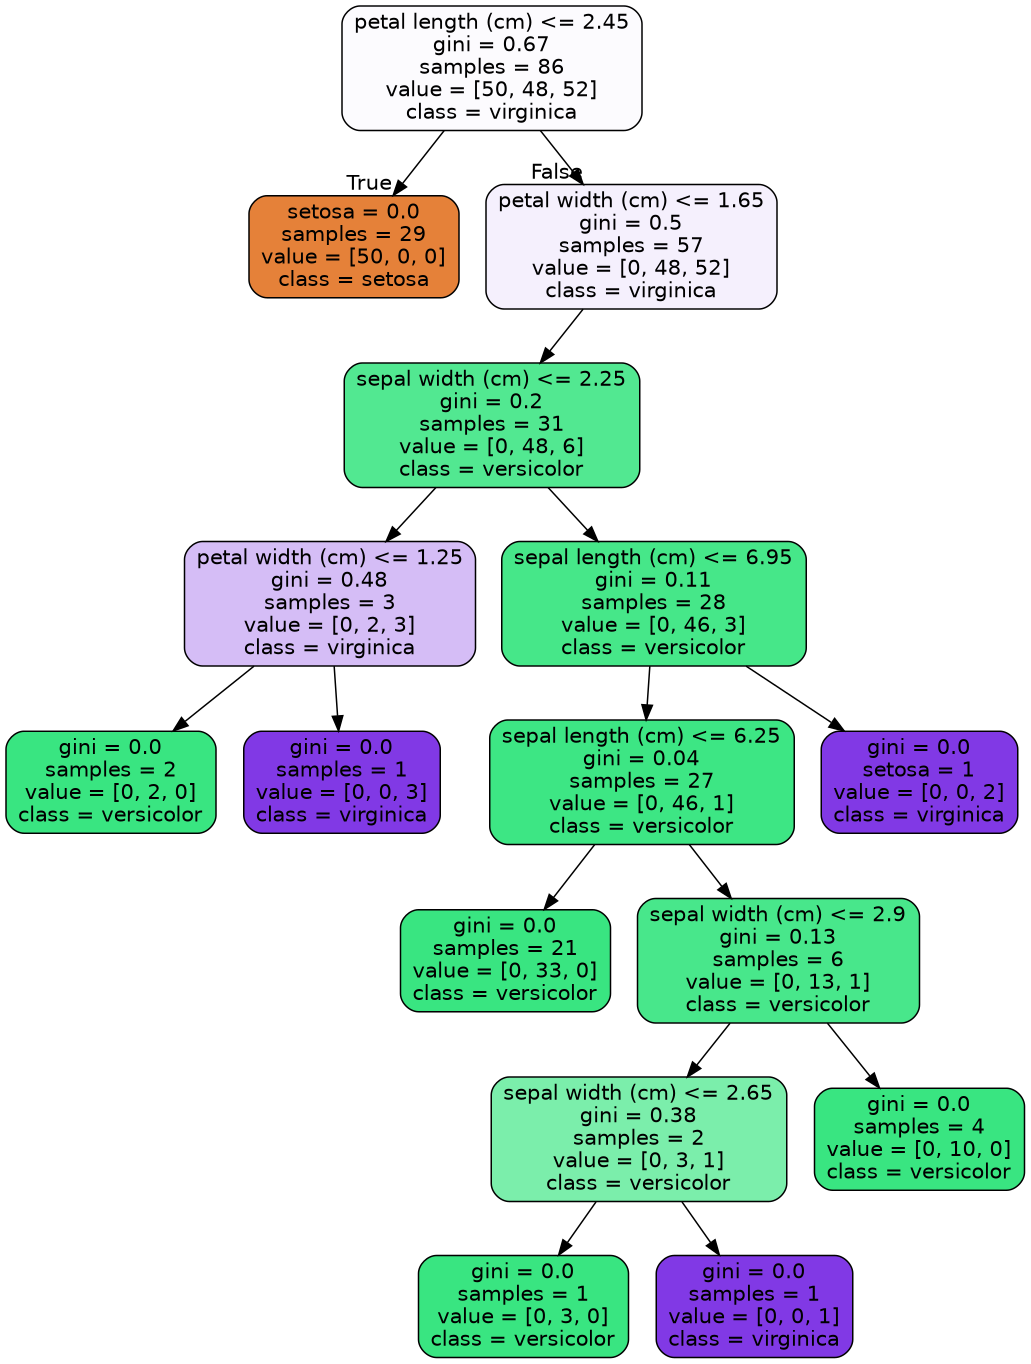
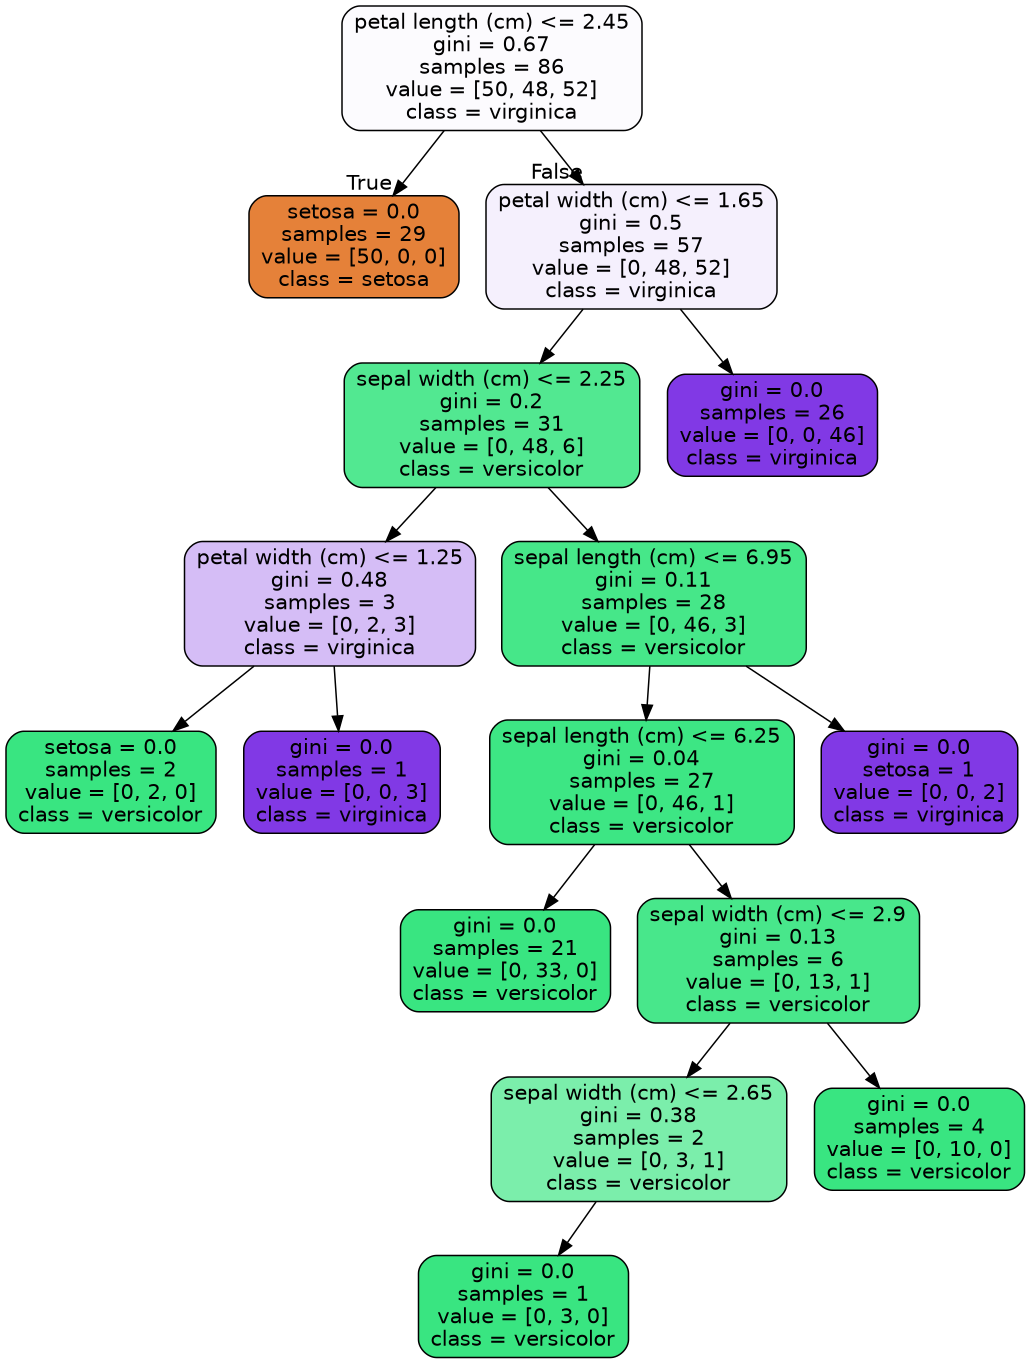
none -> (772, 425)
(111, 782) -> (111, 782)
(754, 1306) -> none
